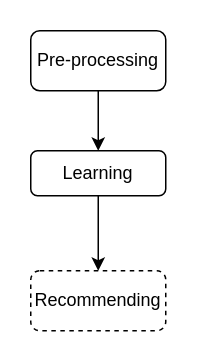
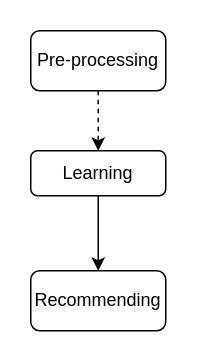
(98, 115) -> (98, 115)
(98, 301) -> (98, 301)
